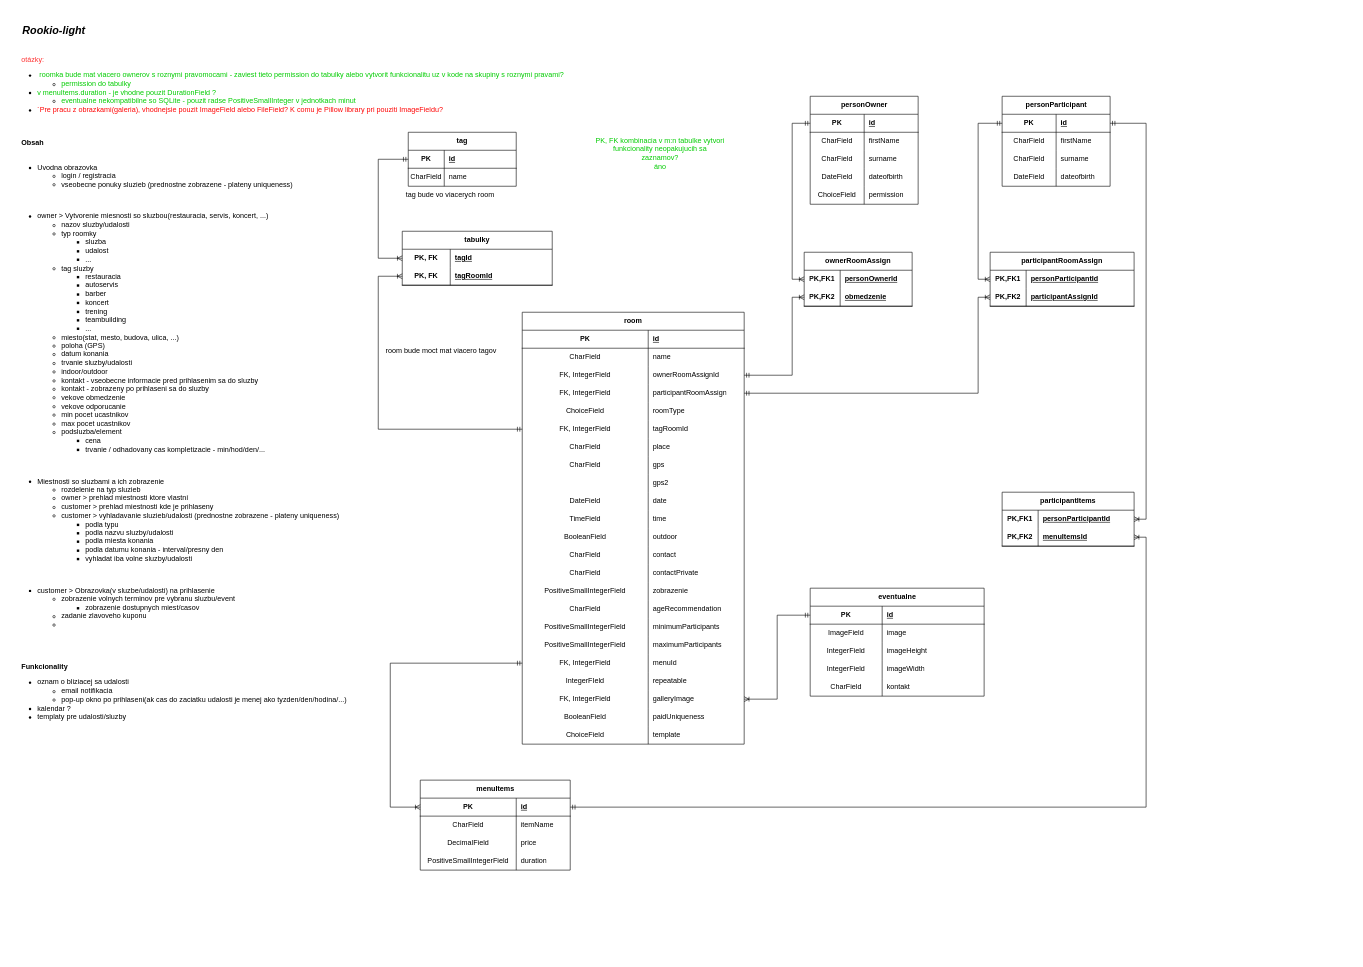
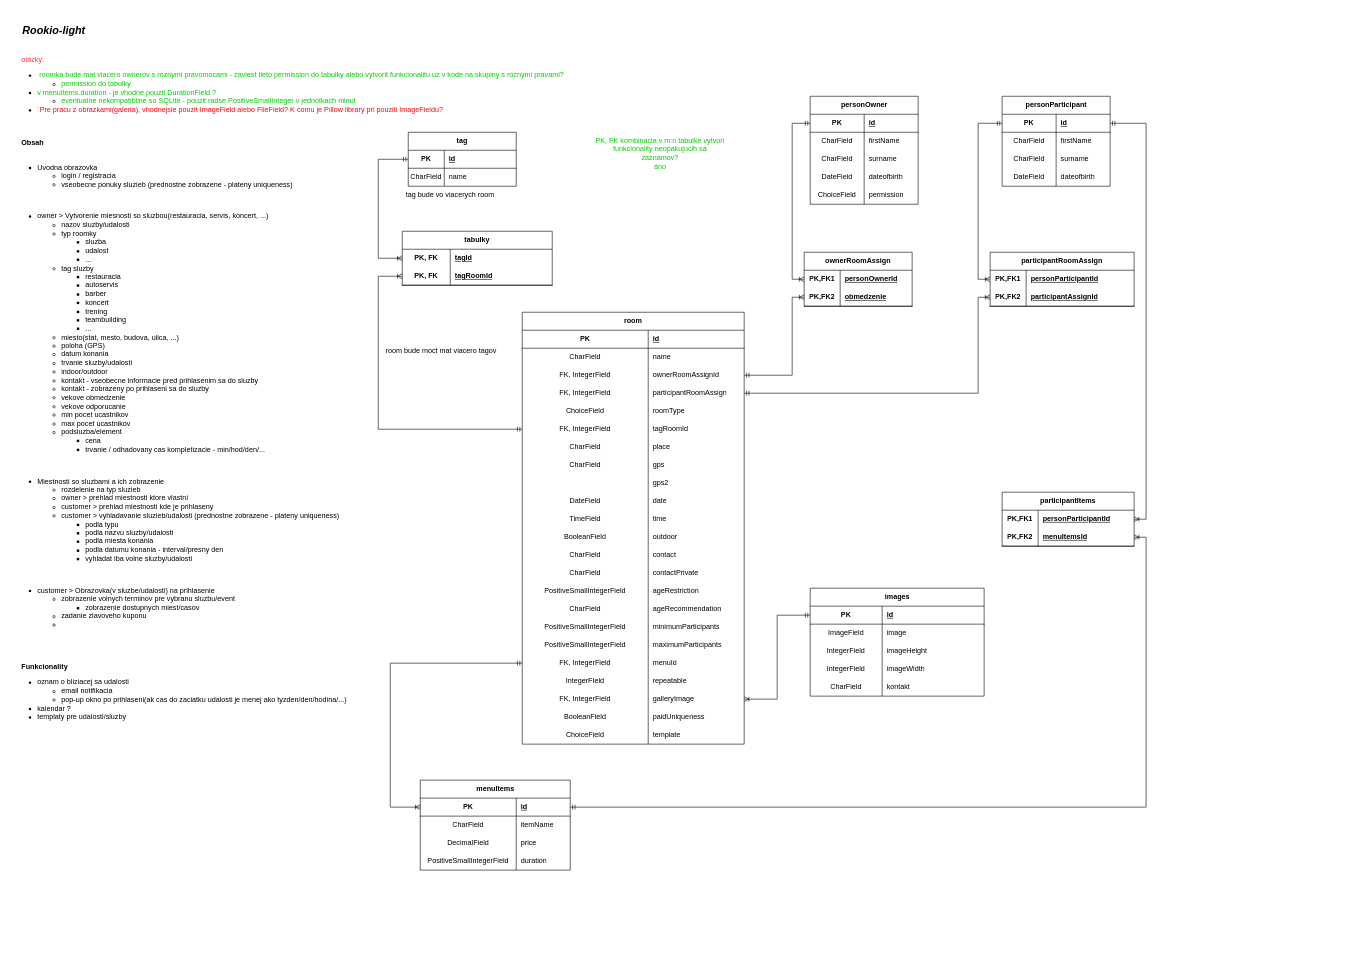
(672, 591) -> (679, 591)
(898, 597) -> (898, 597)
